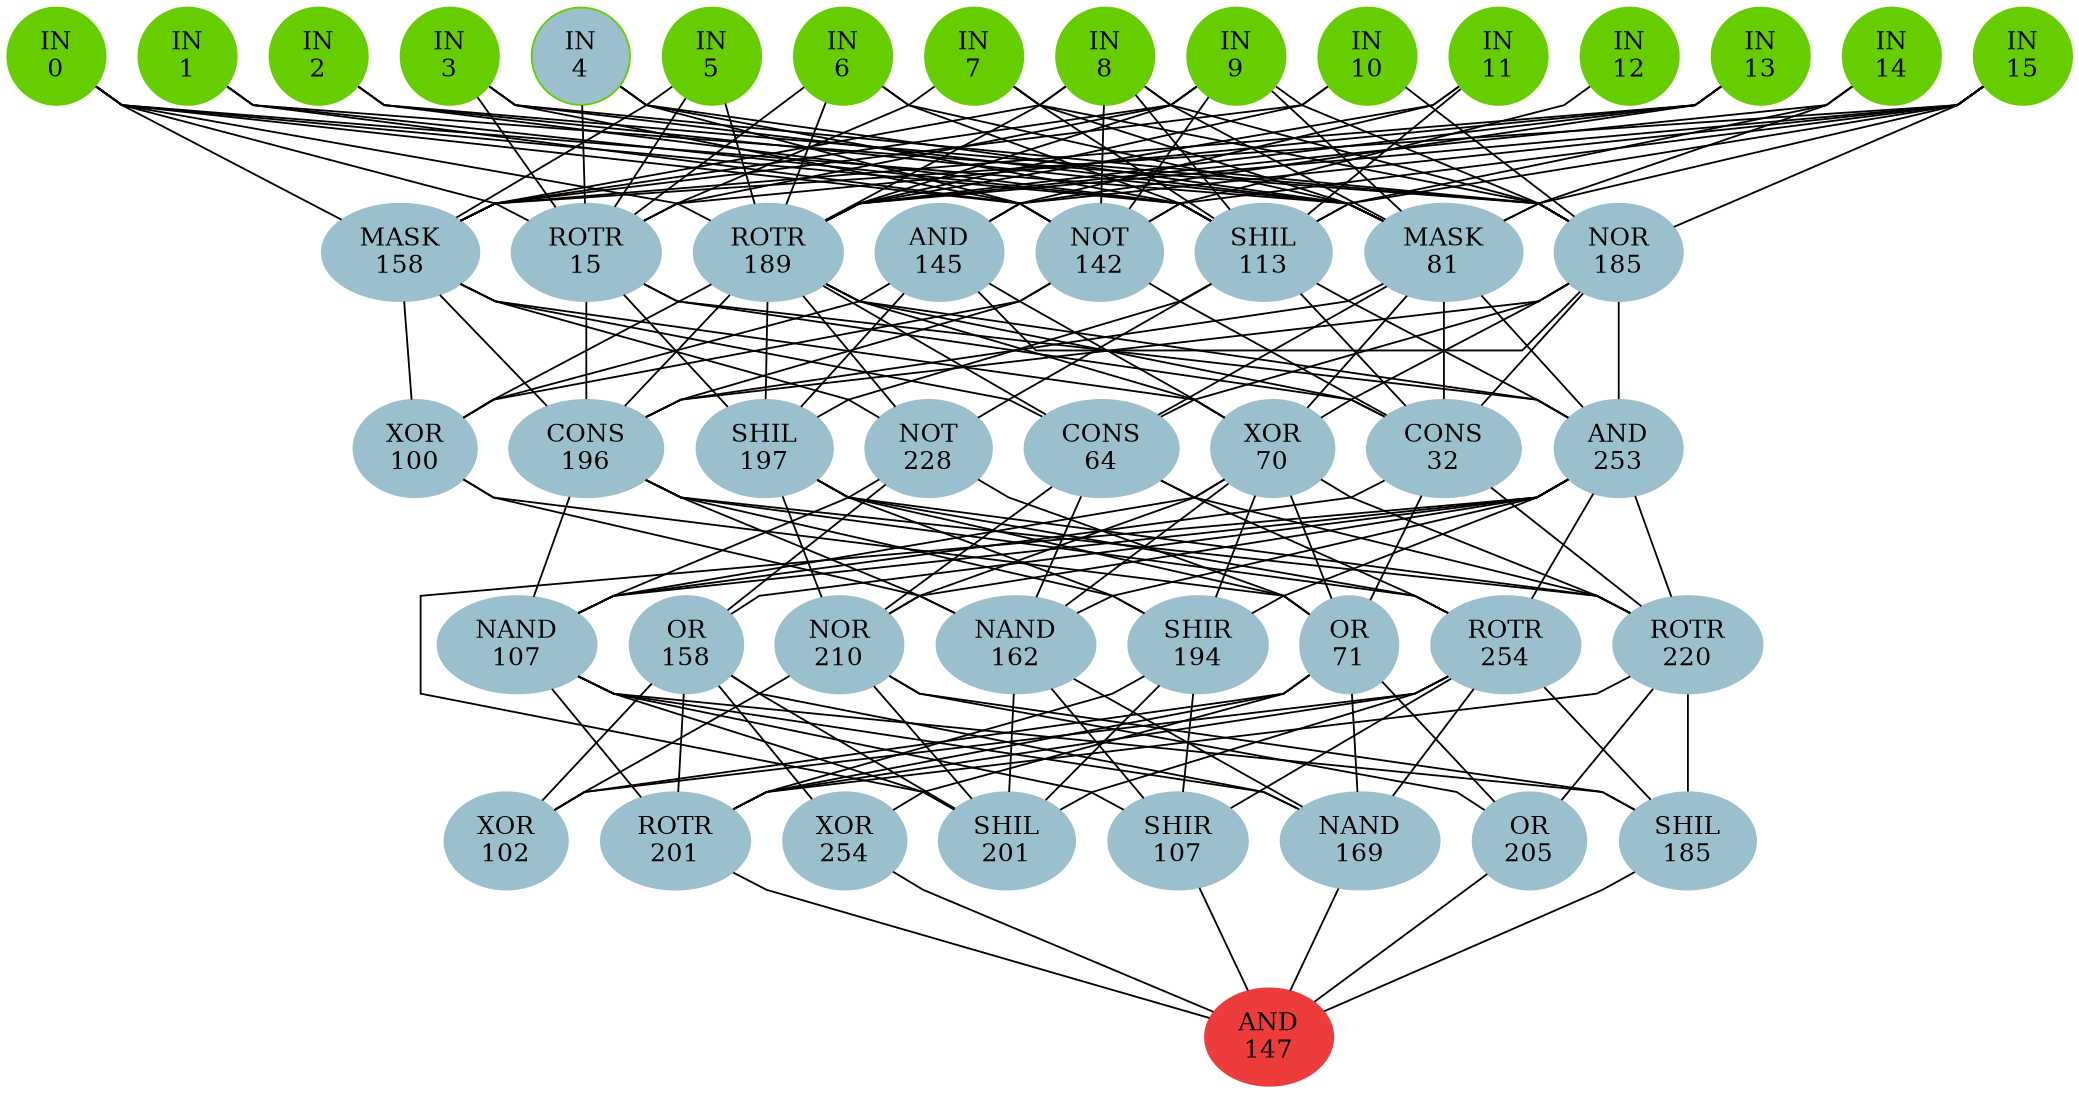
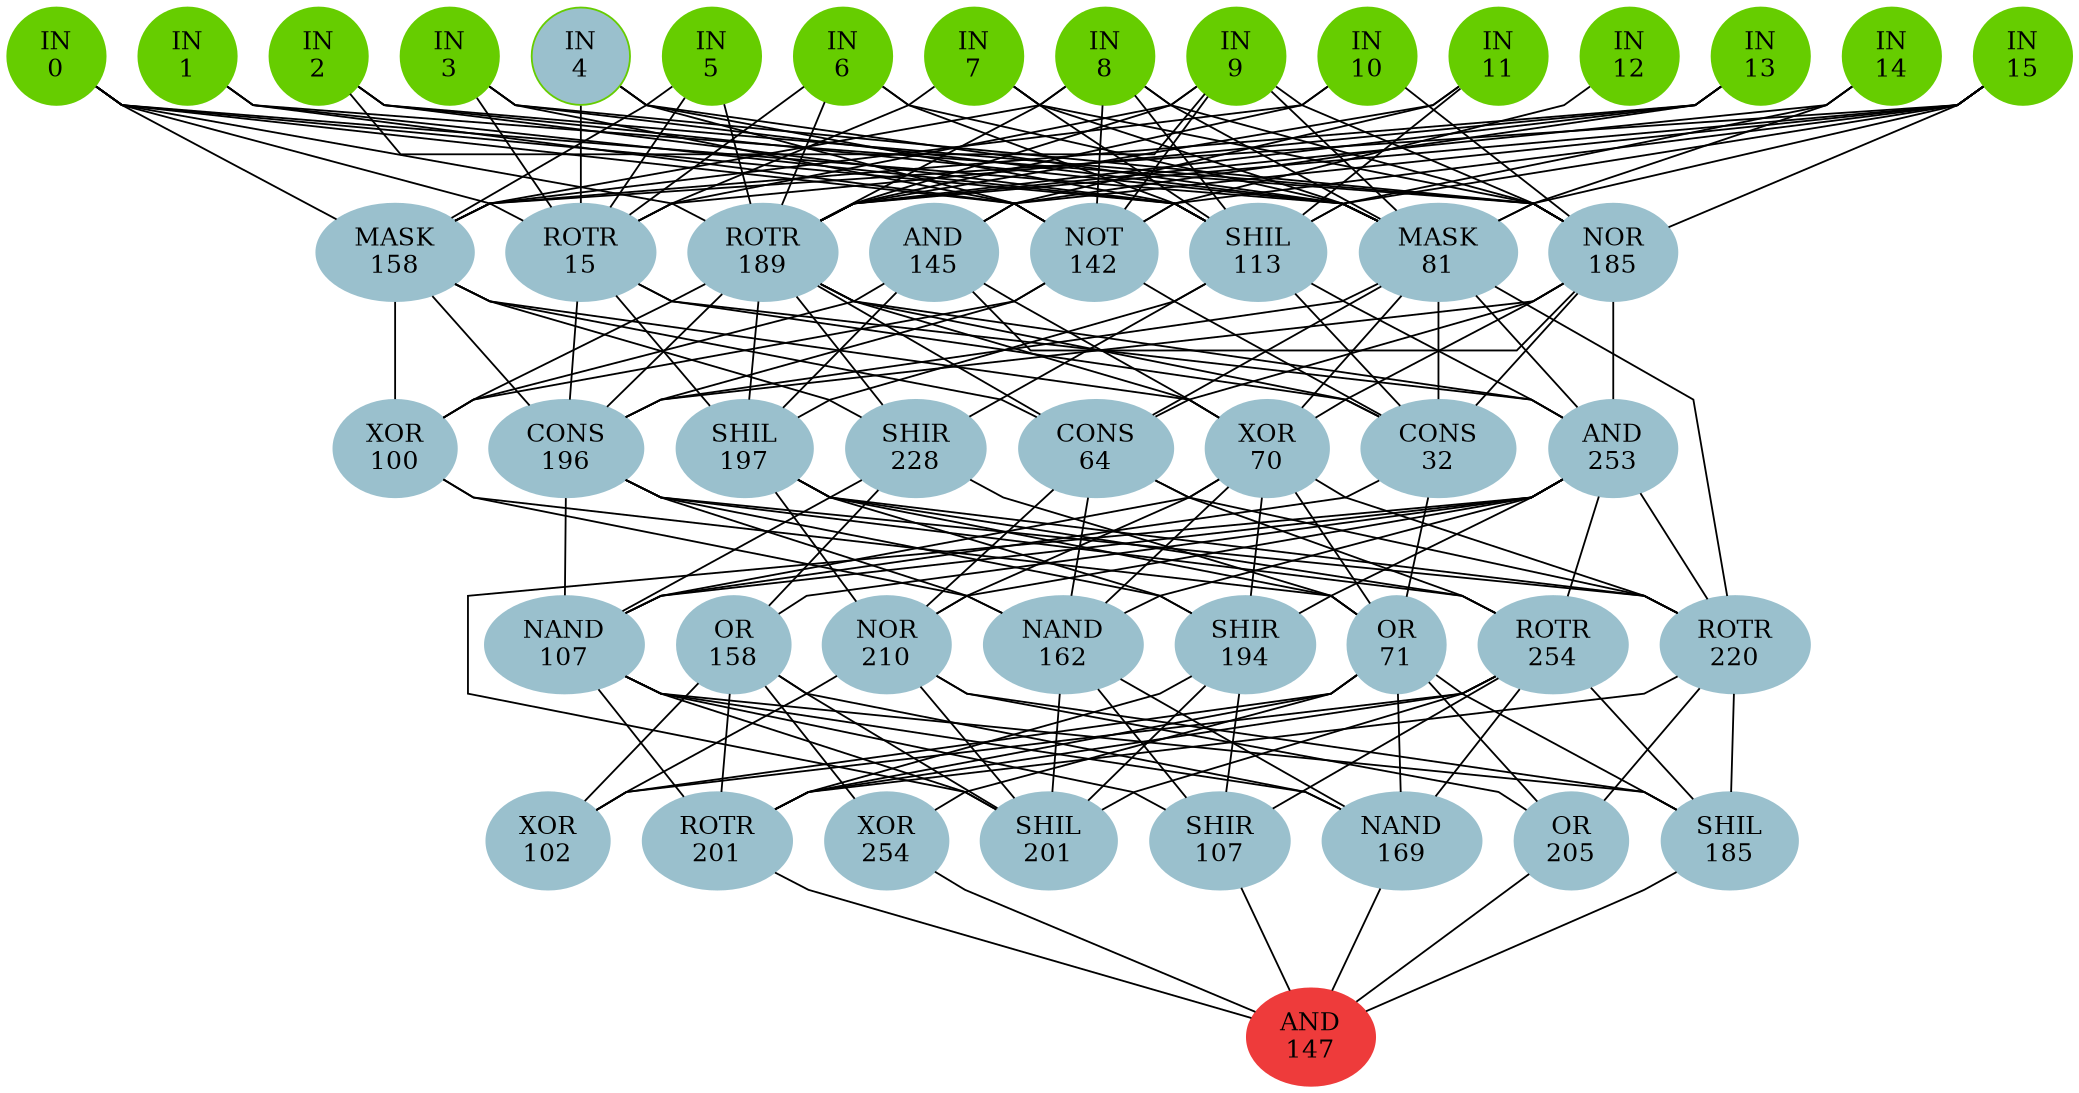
(830, 155) -> (777, 154)
(929, 449) -> (916, 449)
(1574, 553) -> (1681, 392)
none -> (1555, 744)
